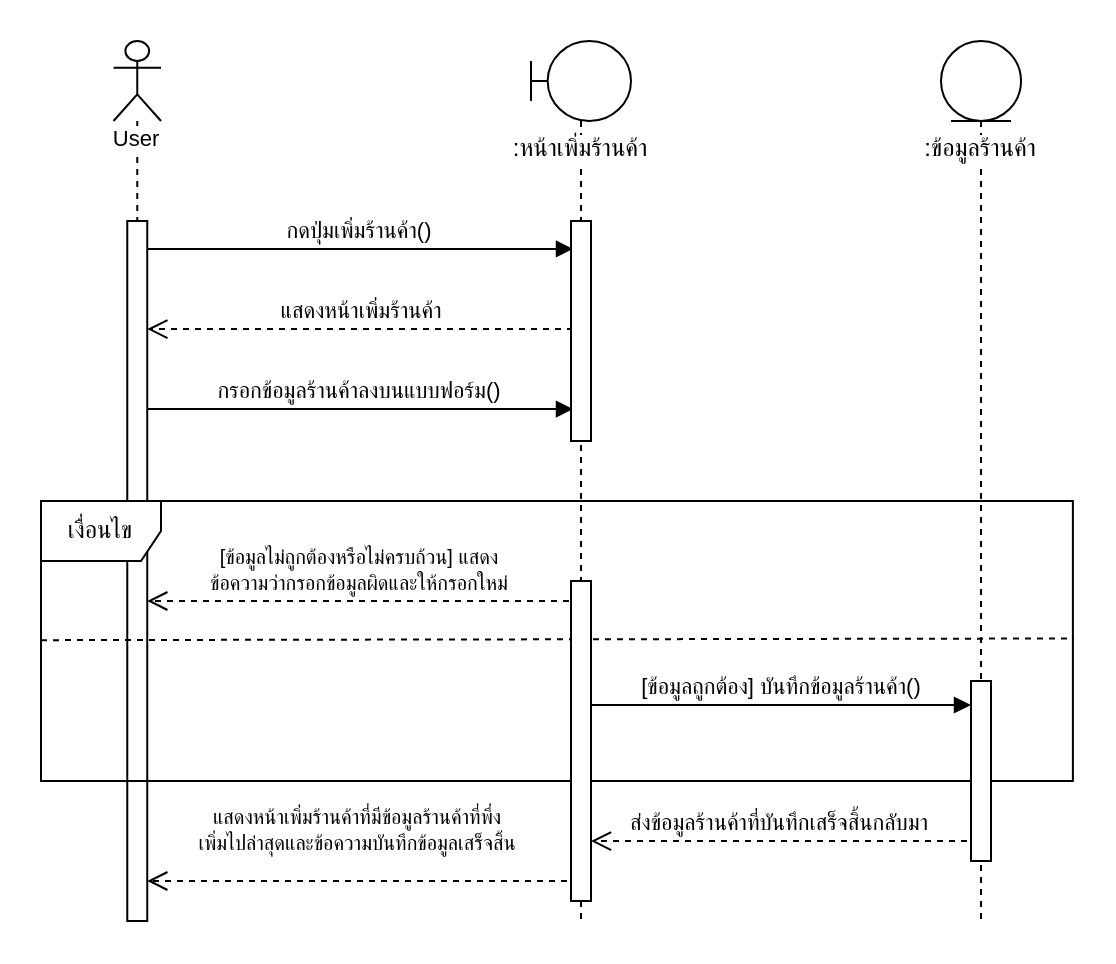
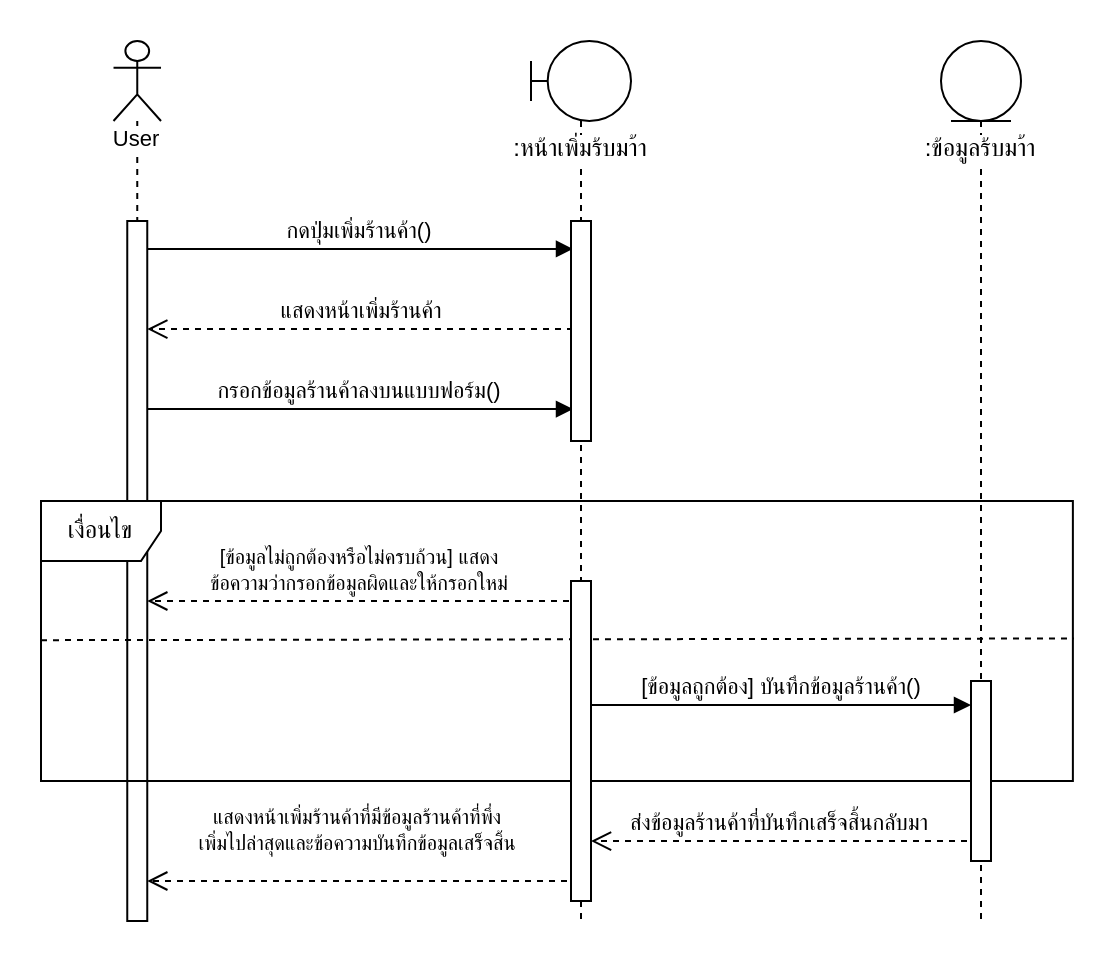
(580, 148) -> (580, 148)
(980, 148) -> (980, 148)
